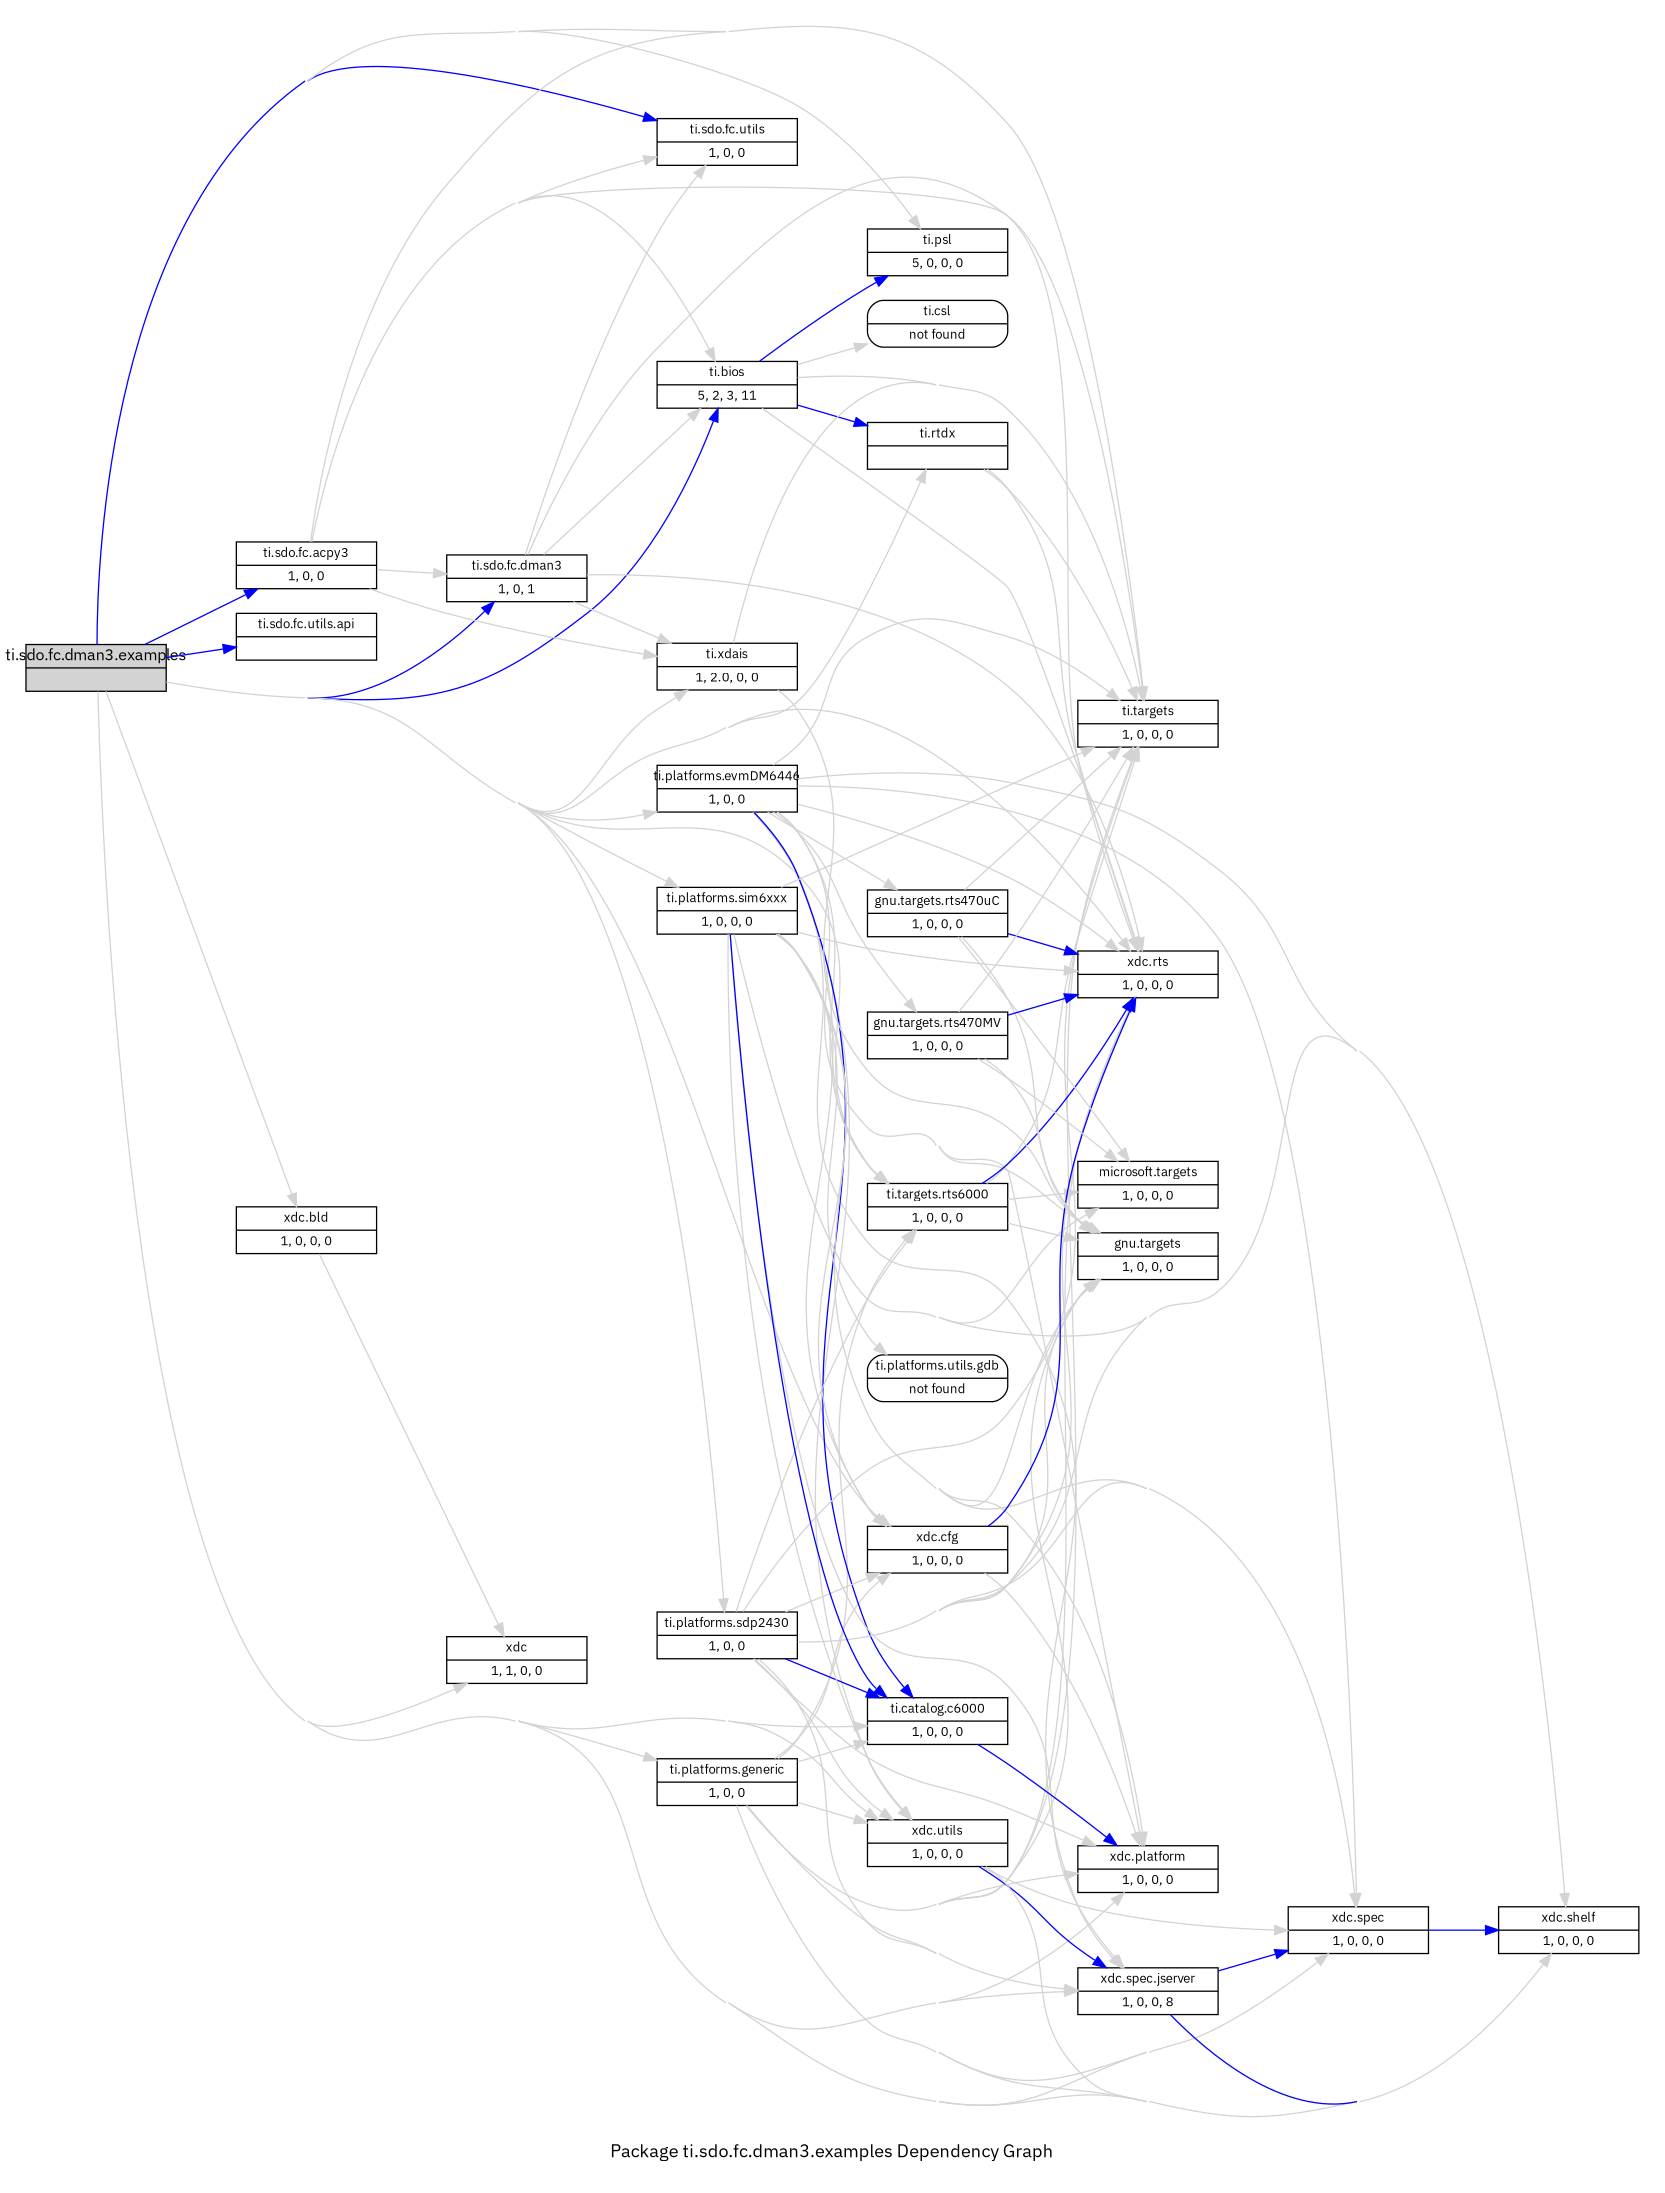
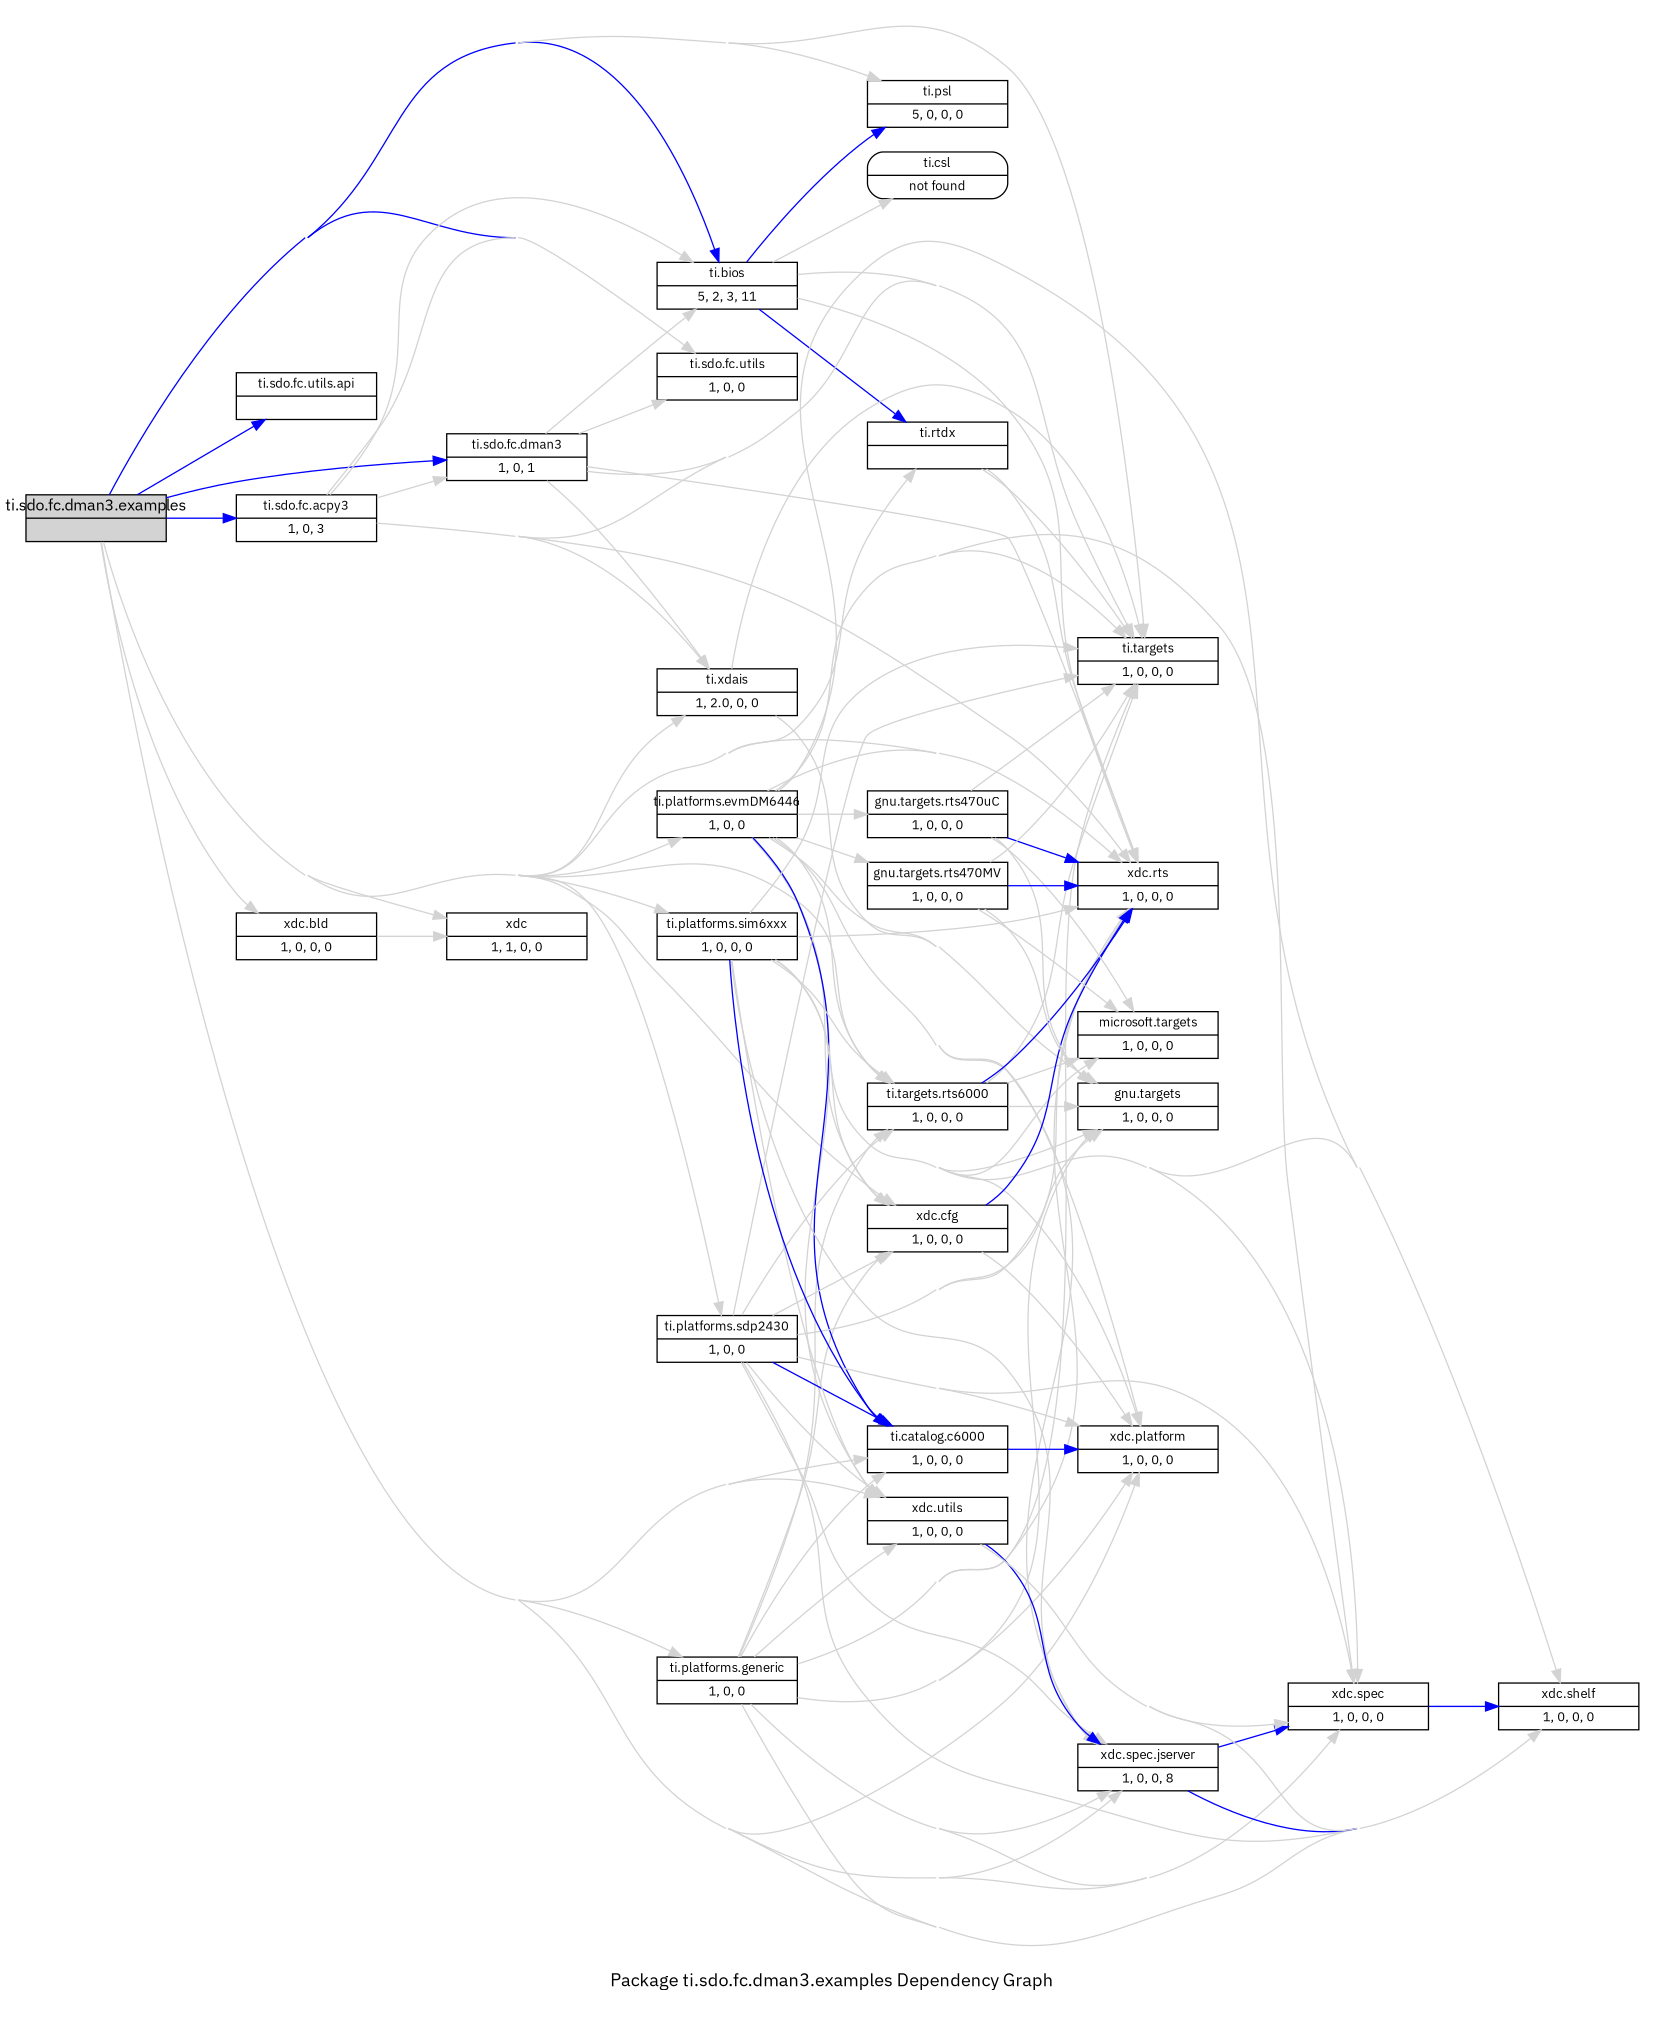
(306, 576) -> (306, 529)
(938, 1378) -> none
